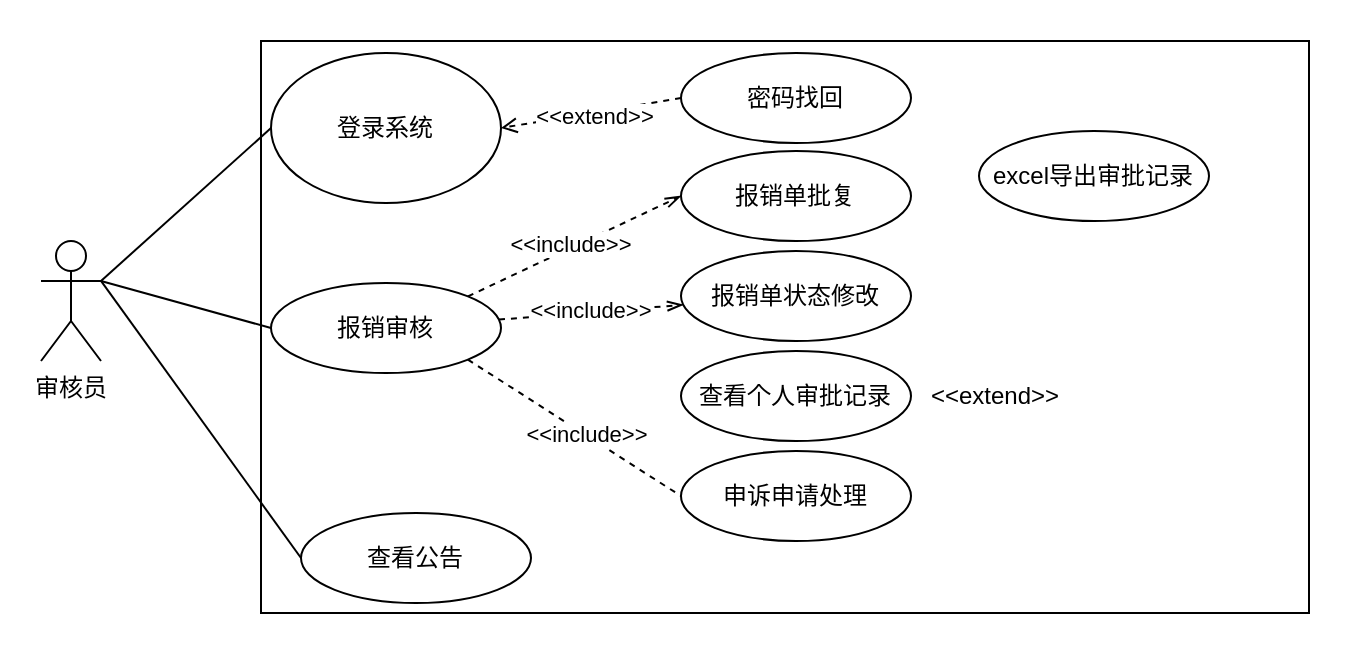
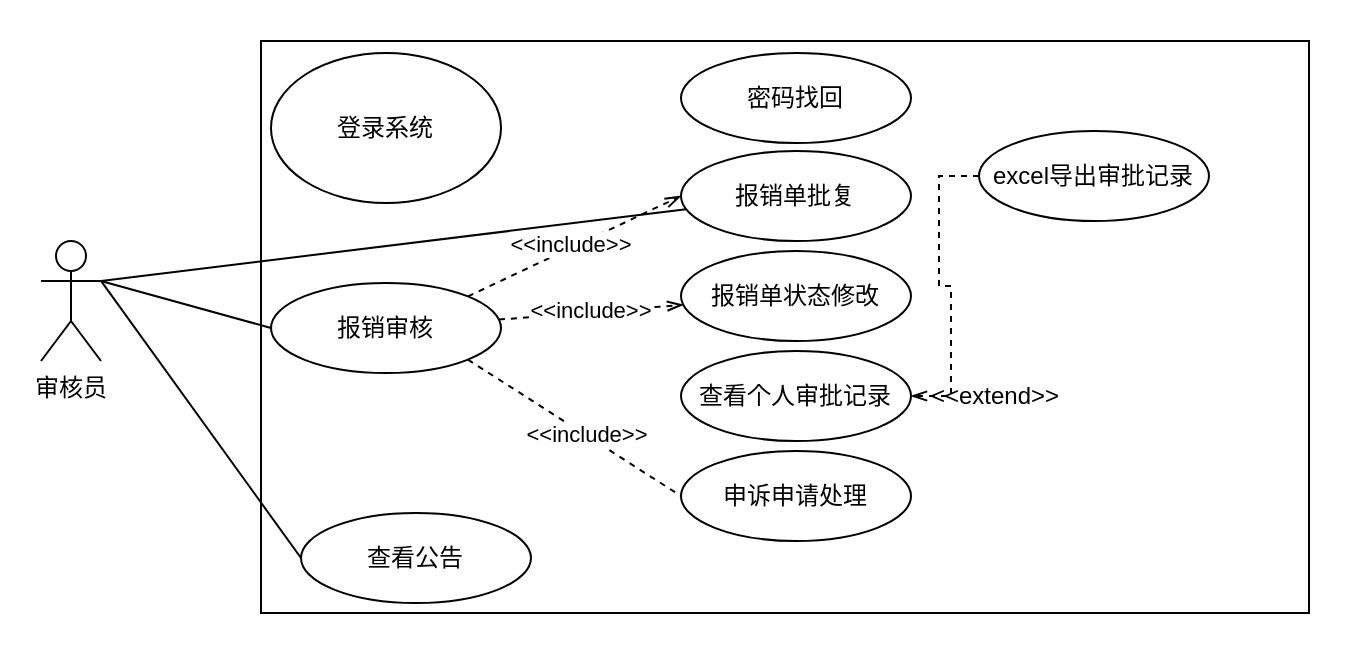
(559, 118) -> none
(187, 203) -> (369, 248)
none -> (941, 286)
